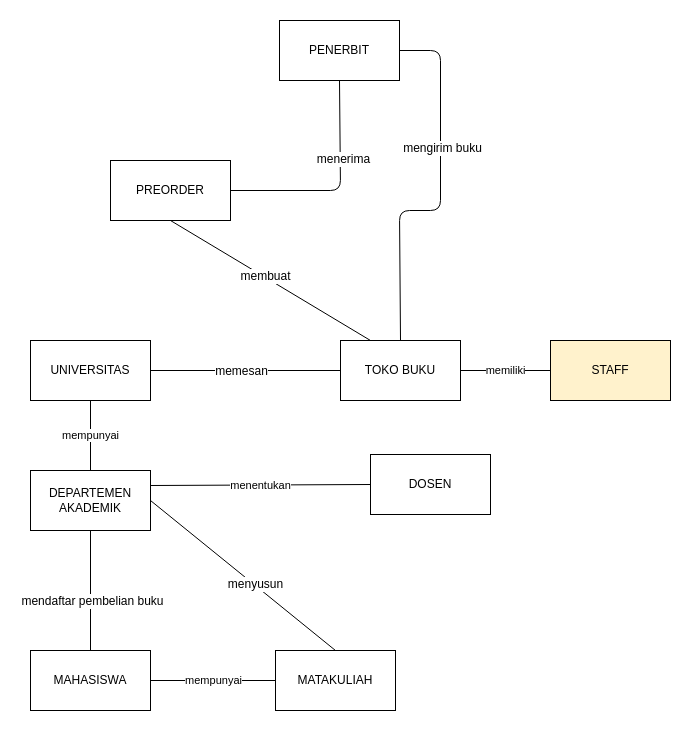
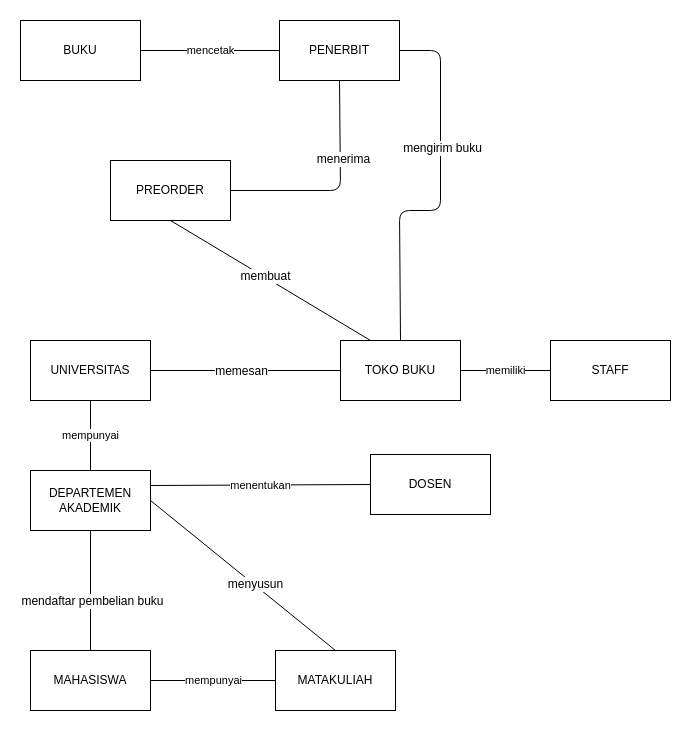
none -> (81, 51)
none -> (210, 51)
(611, 371) -> (611, 371)
